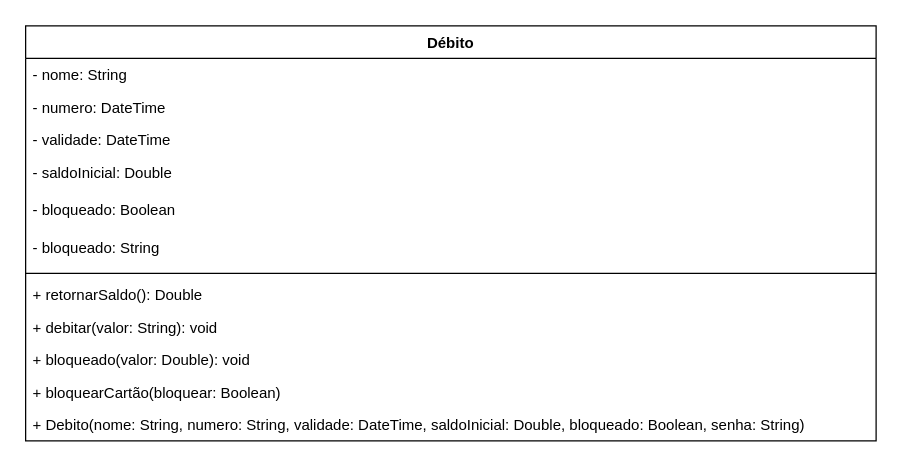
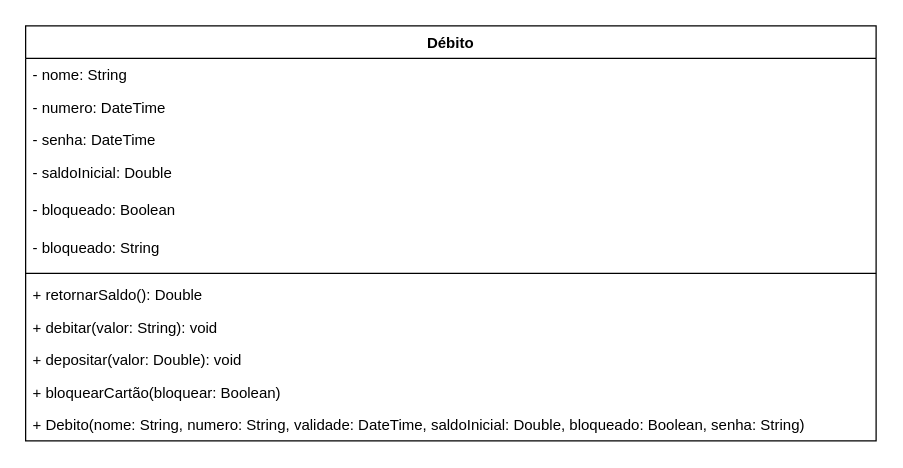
(105, 140) -> (96, 140)
(149, 360) -> (149, 360)
